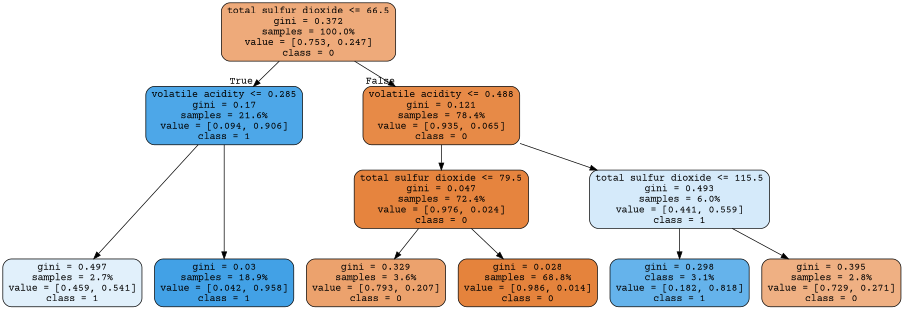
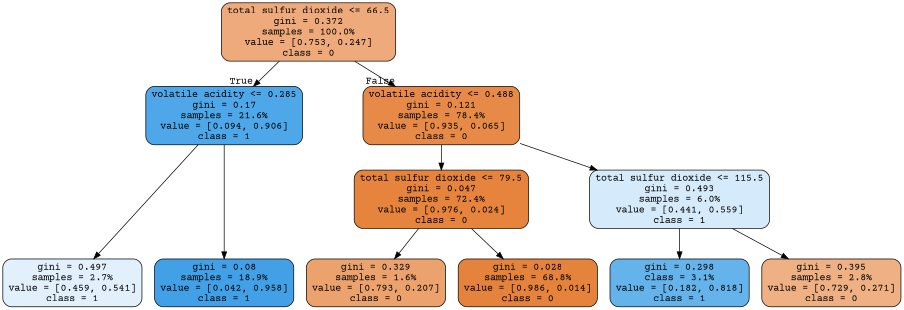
(224, 283) -> (224, 283)
(376, 283) -> (376, 283)
